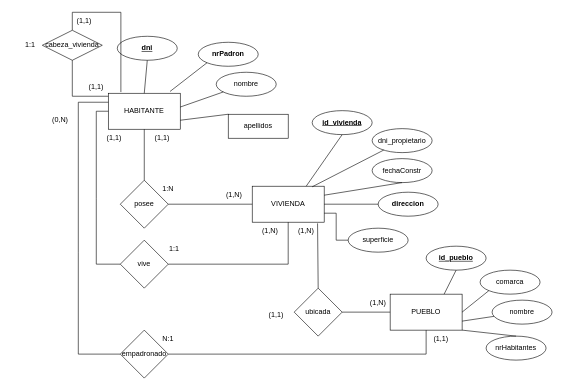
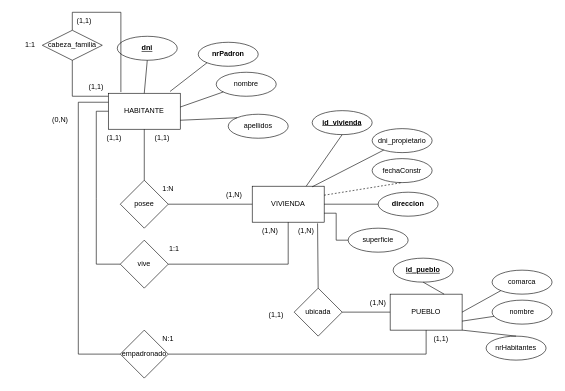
(72, 45) -> (72, 45)
(258, 126) -> (258, 126)
(362, 189) -> (362, 189)
(456, 258) -> (423, 270)
(510, 282) -> (522, 282)
